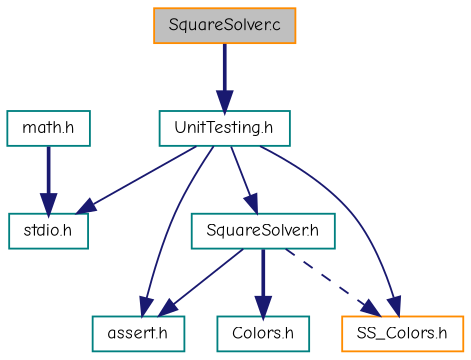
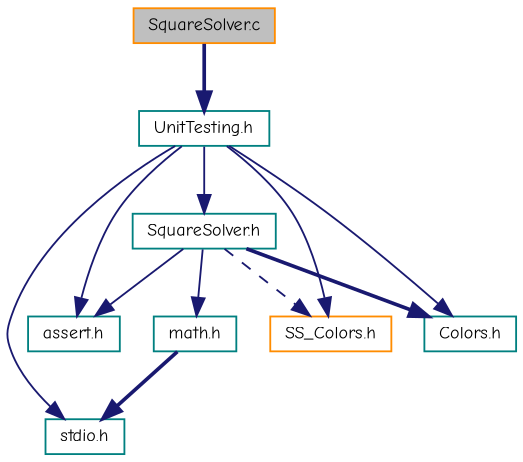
none -> (337, 220)
none -> (200, 273)
